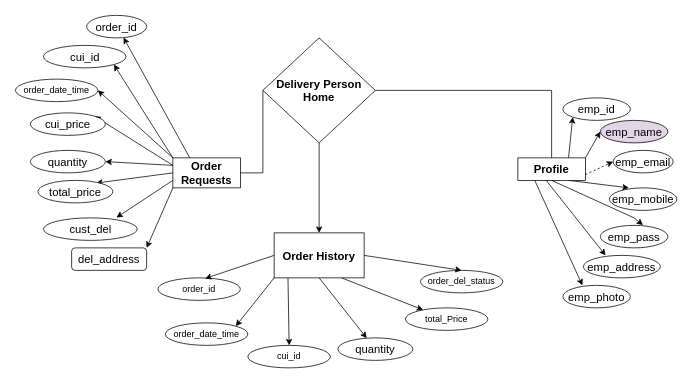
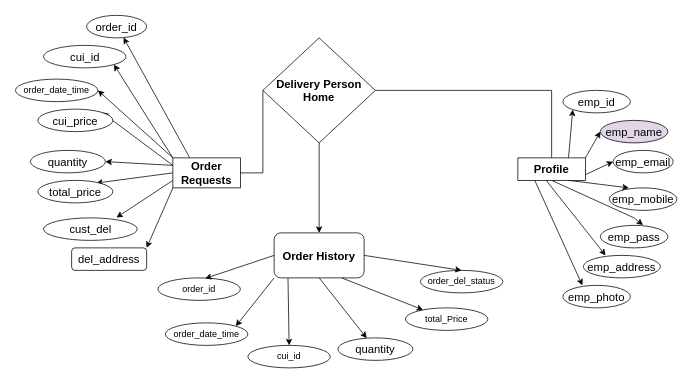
(597, 109) -> (597, 102)
(68, 124) -> (75, 120)
(597, 169) -> (597, 169)
(319, 255) -> (319, 255)
